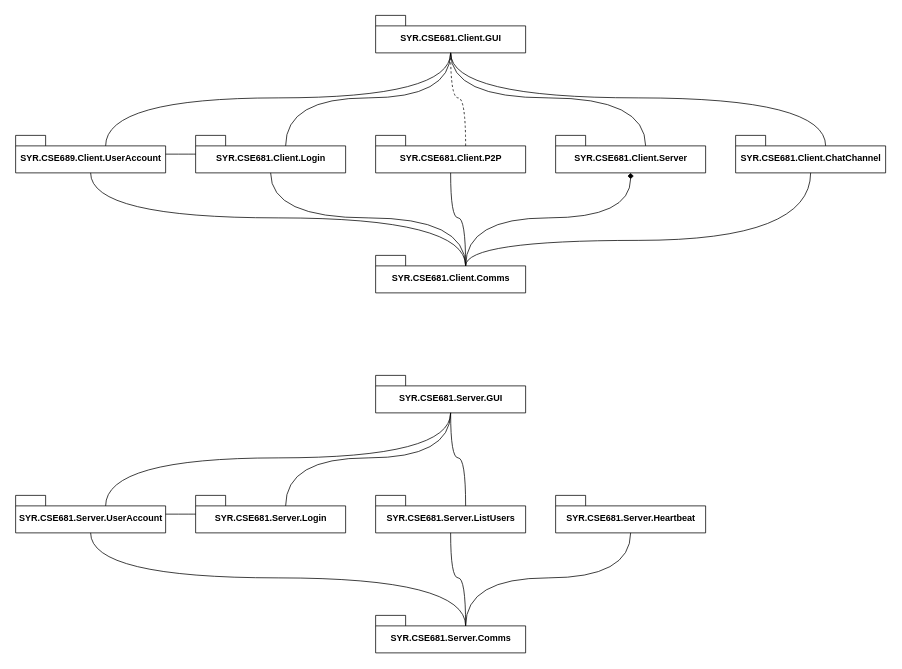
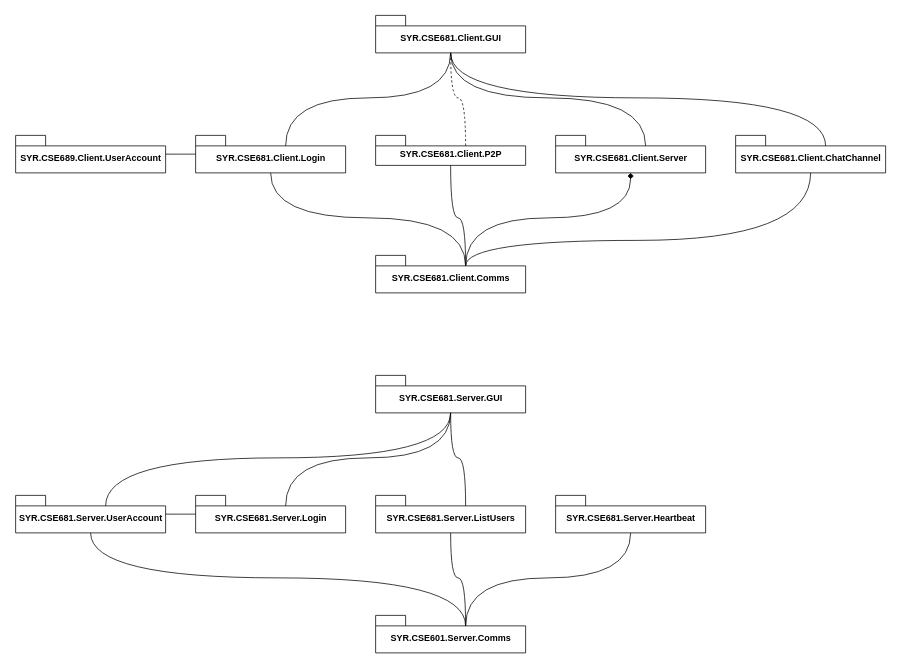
(271, 98) -> none
(450, 154) -> (450, 150)
(273, 218) -> none
(451, 638) -> (451, 638)
